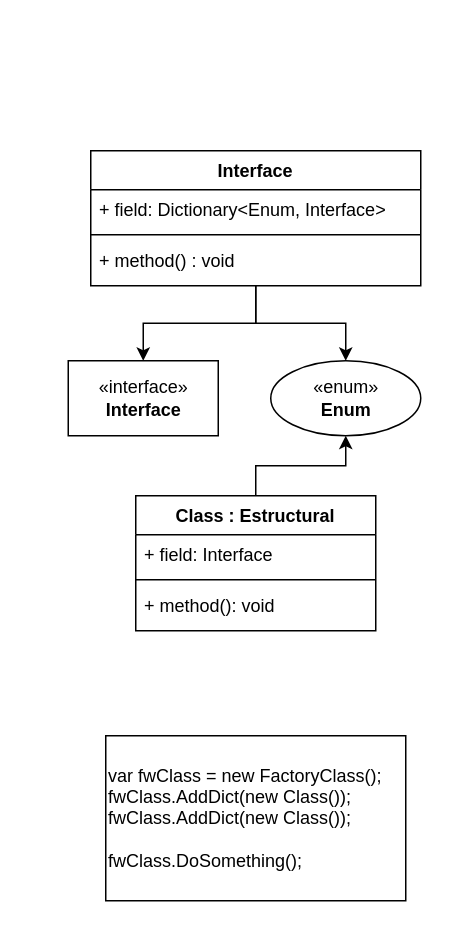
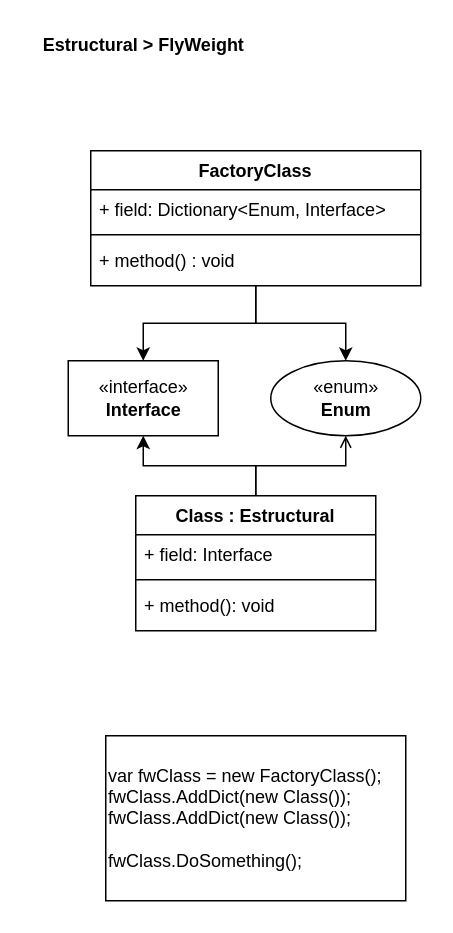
none -> (143, 46)
(255, 171) -> (255, 171)
(346, 447) -> (346, 444)
none -> (187, 466)
